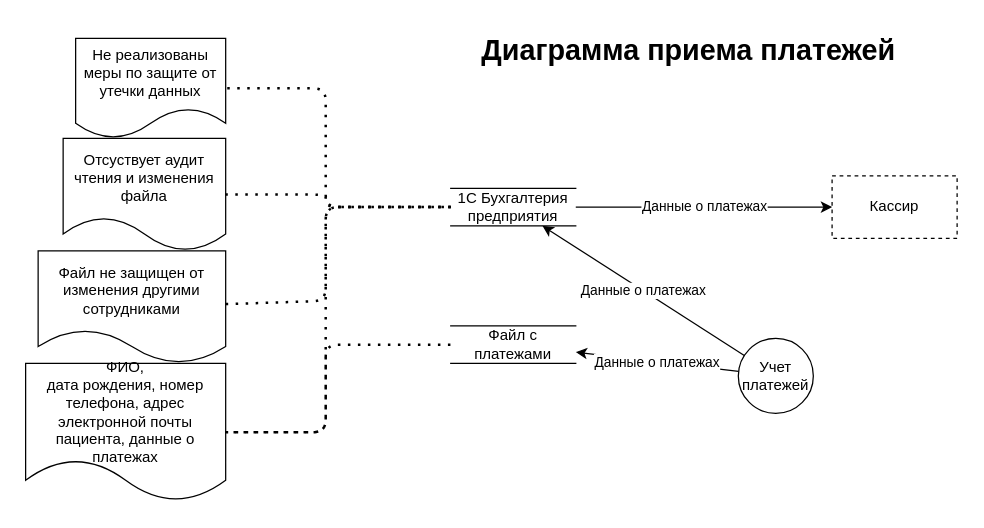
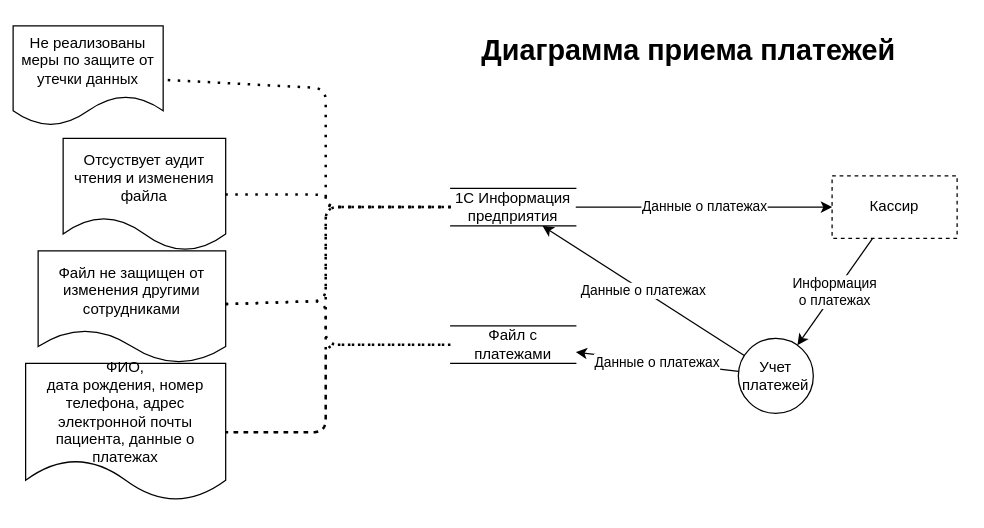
(151, 88) -> (88, 76)
(513, 207) -> (513, 207)
none -> (837, 288)
none -> (323, 304)
